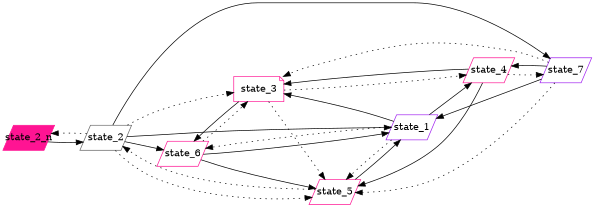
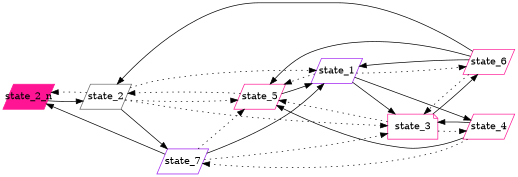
(533, 66) -> (109, 130)
(256, 130) -> (219, 73)
(141, 145) -> (291, 3)
